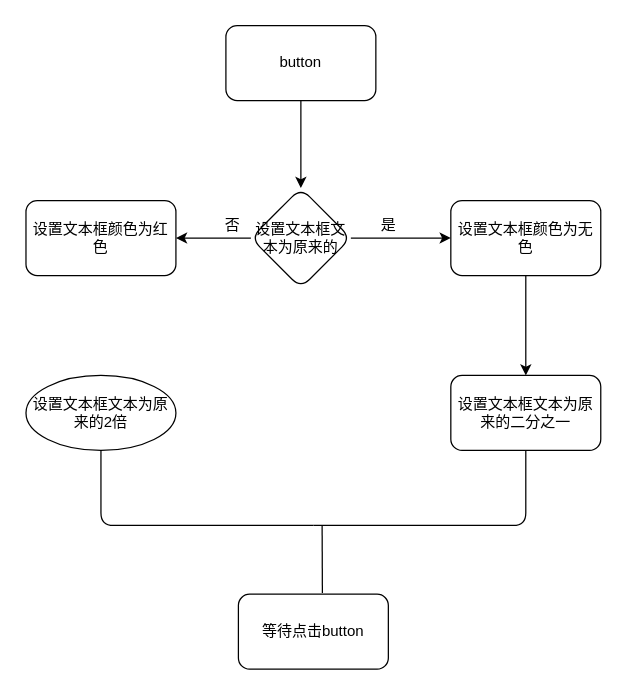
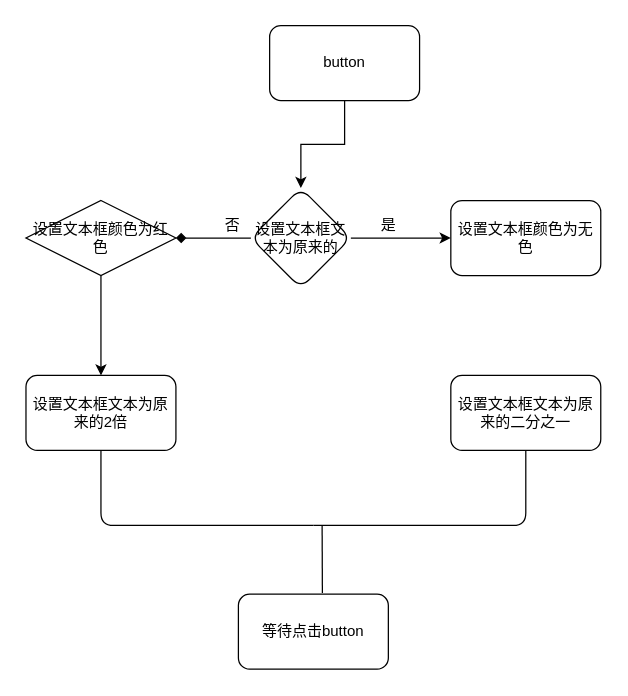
(301, 63) -> (344, 63)
(101, 238) -> (101, 238)
(186, 238) -> (186, 238)
none -> (101, 322)
(526, 322) -> none
(101, 413) -> (101, 413)
